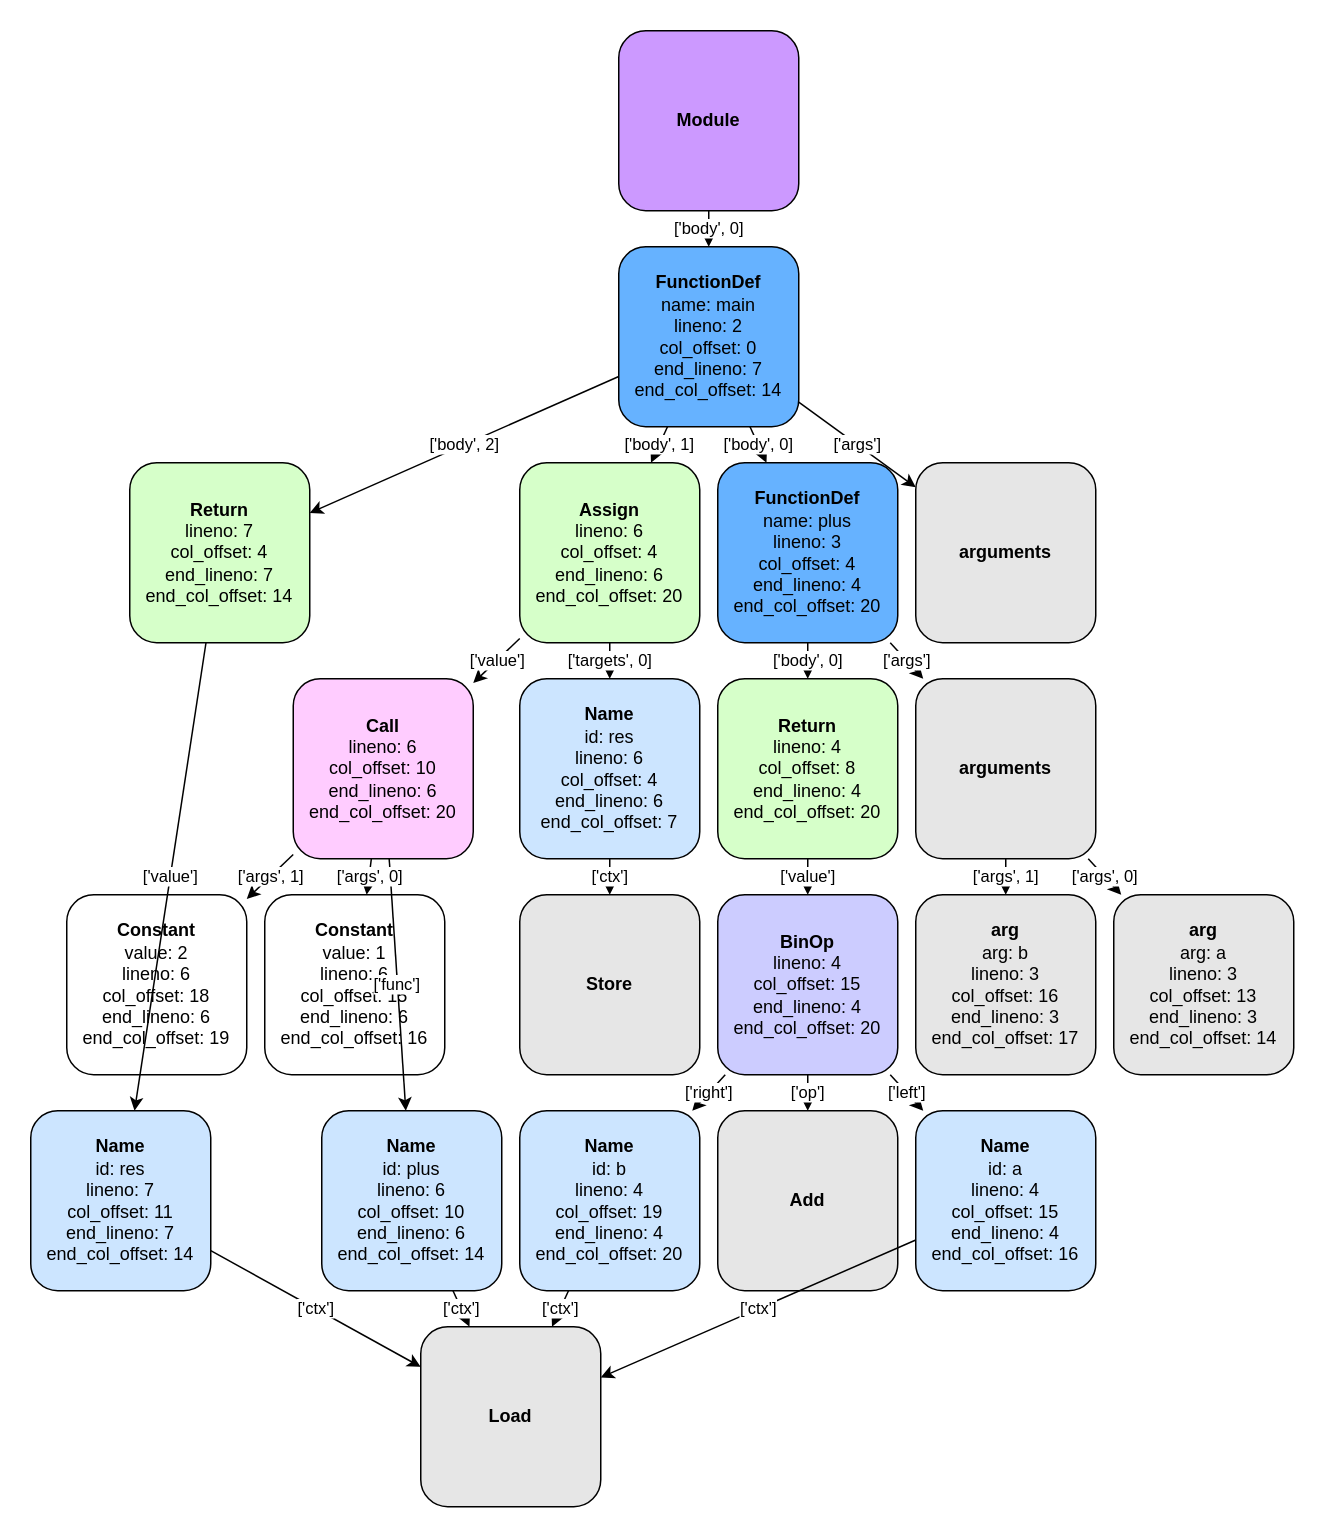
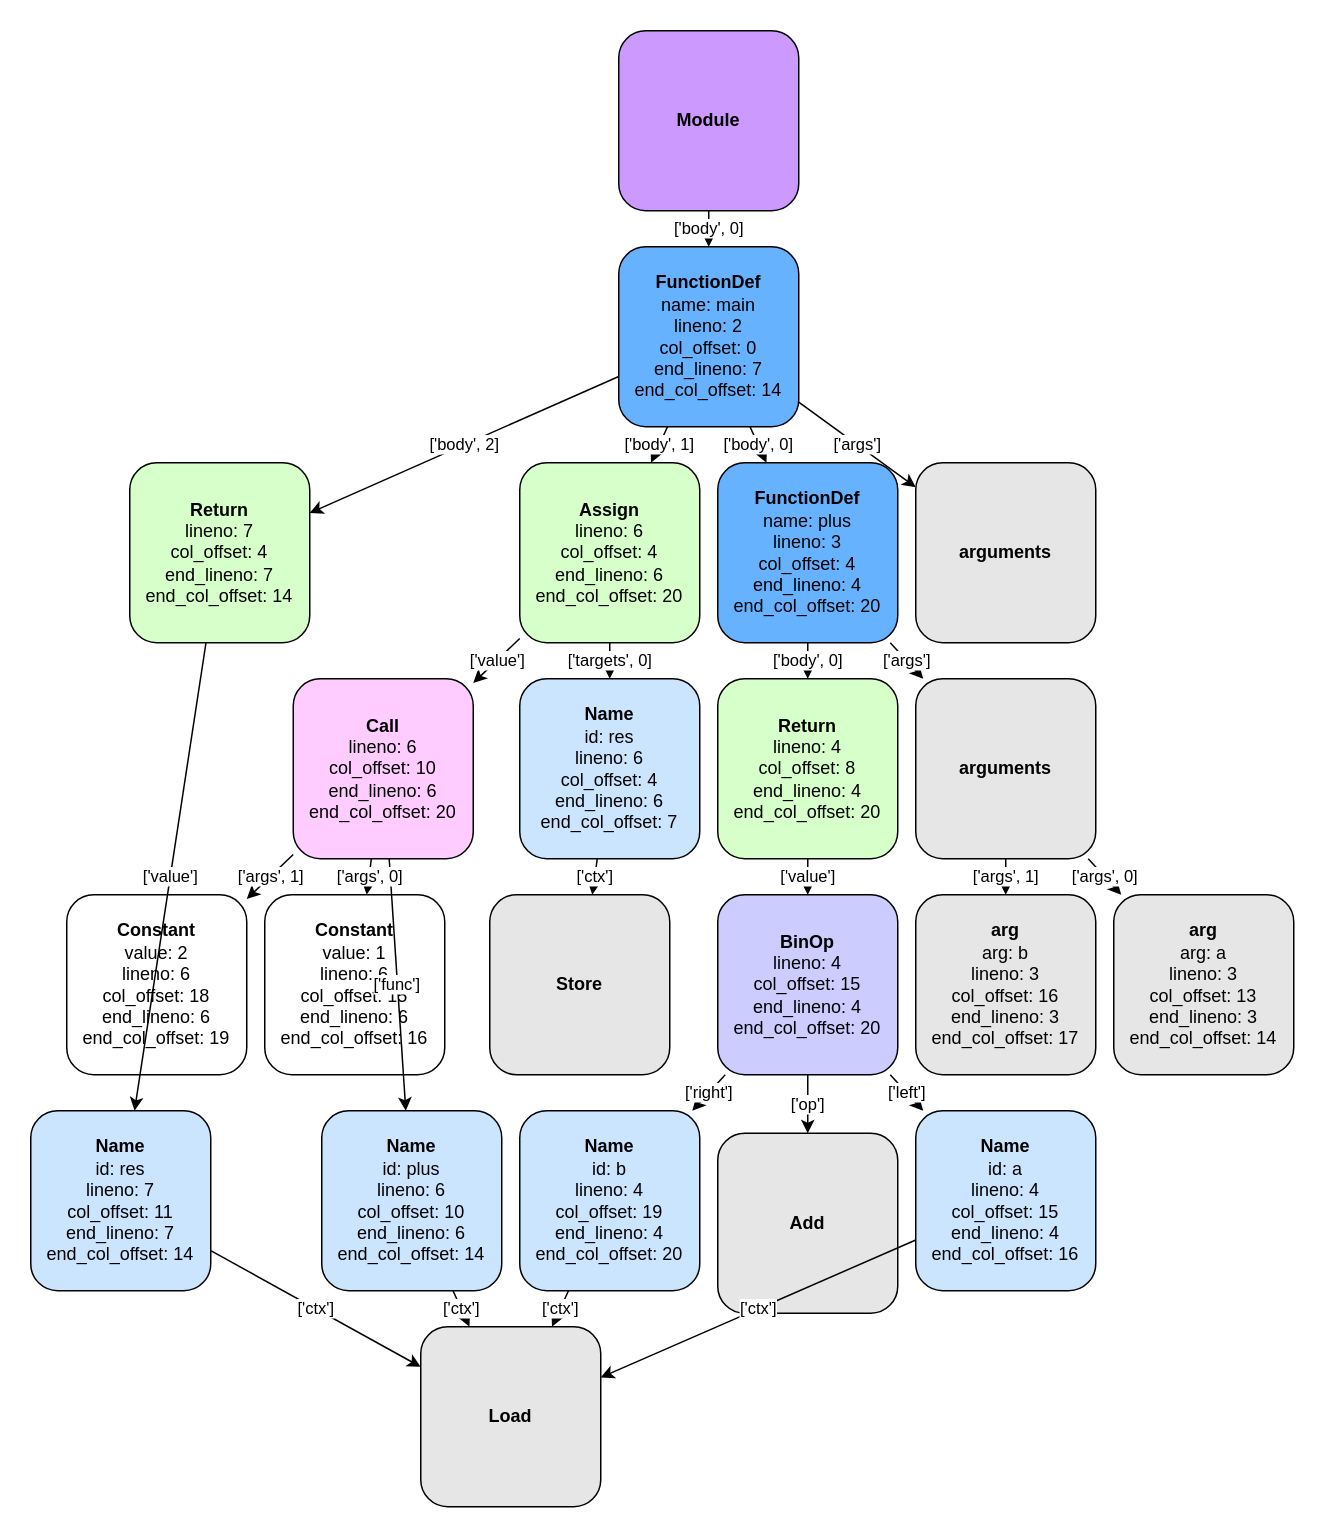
(610, 985) -> (580, 985)
(808, 1201) -> (808, 1223)
